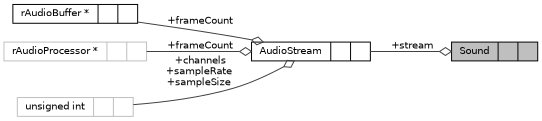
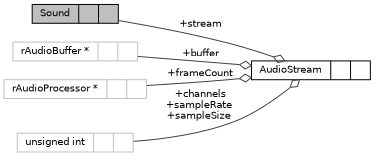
(75, 14) -> (75, 51)
(199, 21) -> (199, 54)
(405, 51) -> (197, 36)
